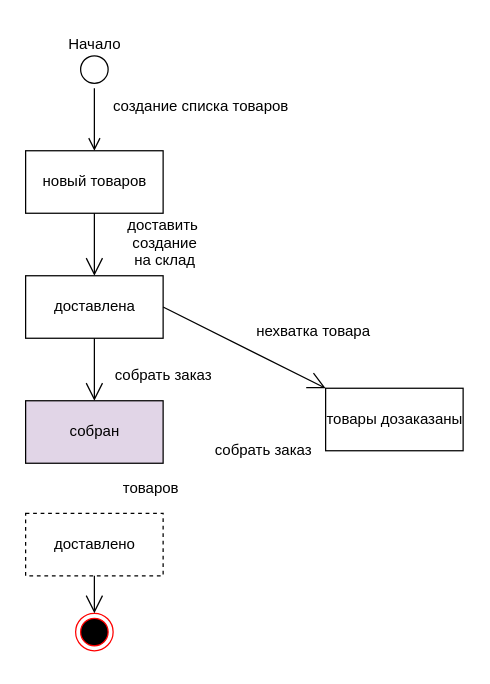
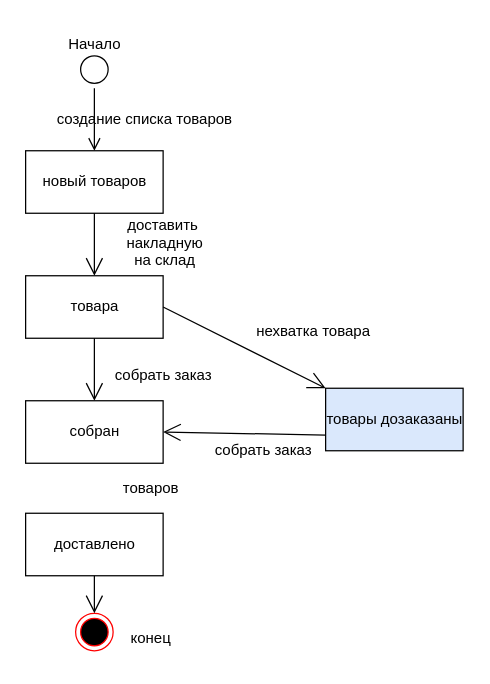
(201, 107) -> (144, 119)
(163, 225) -> (163, 225)
(95, 307) -> (95, 307)
(394, 419) -> (394, 419)
(94, 432) -> (94, 432)
none -> (246, 433)
(94, 544) -> (94, 544)
none -> (151, 638)
